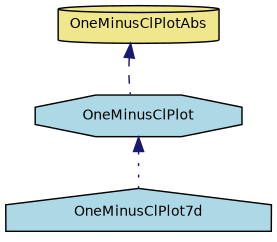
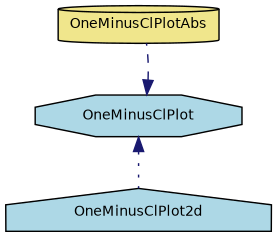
(129, 76) -> (148, 62)
(139, 212) -> (139, 212)
